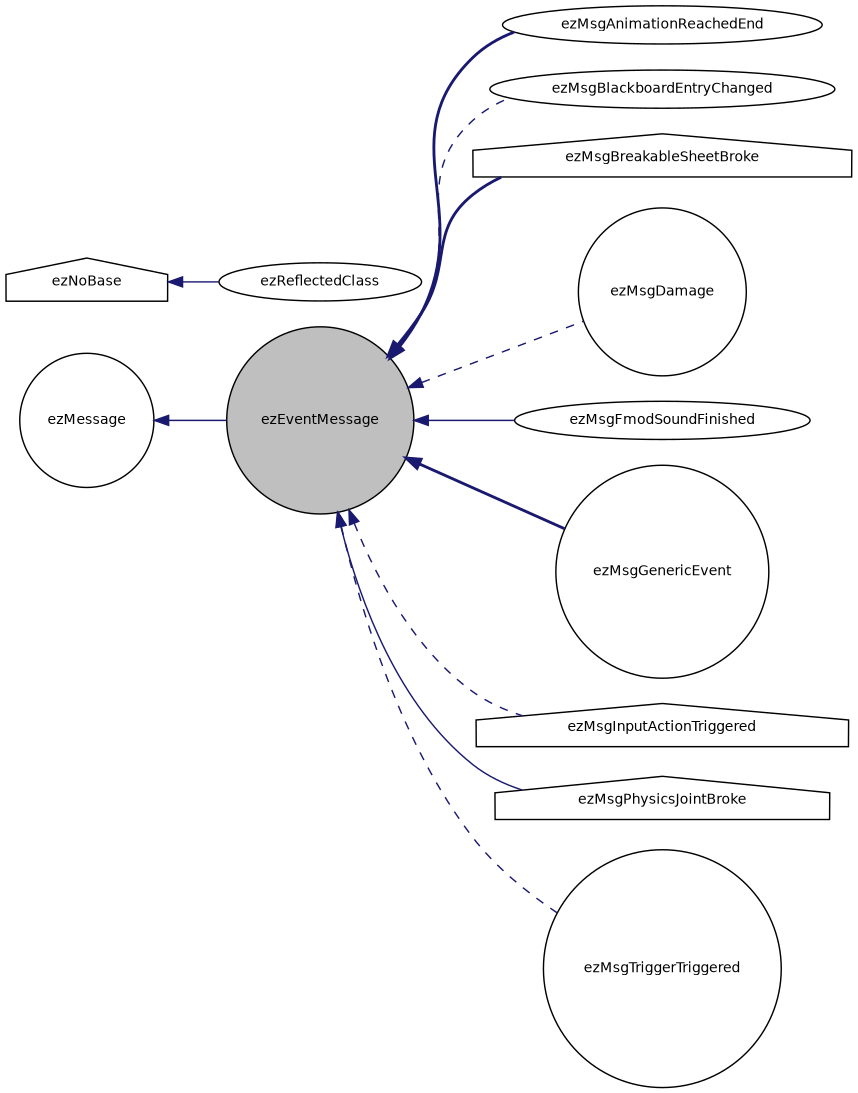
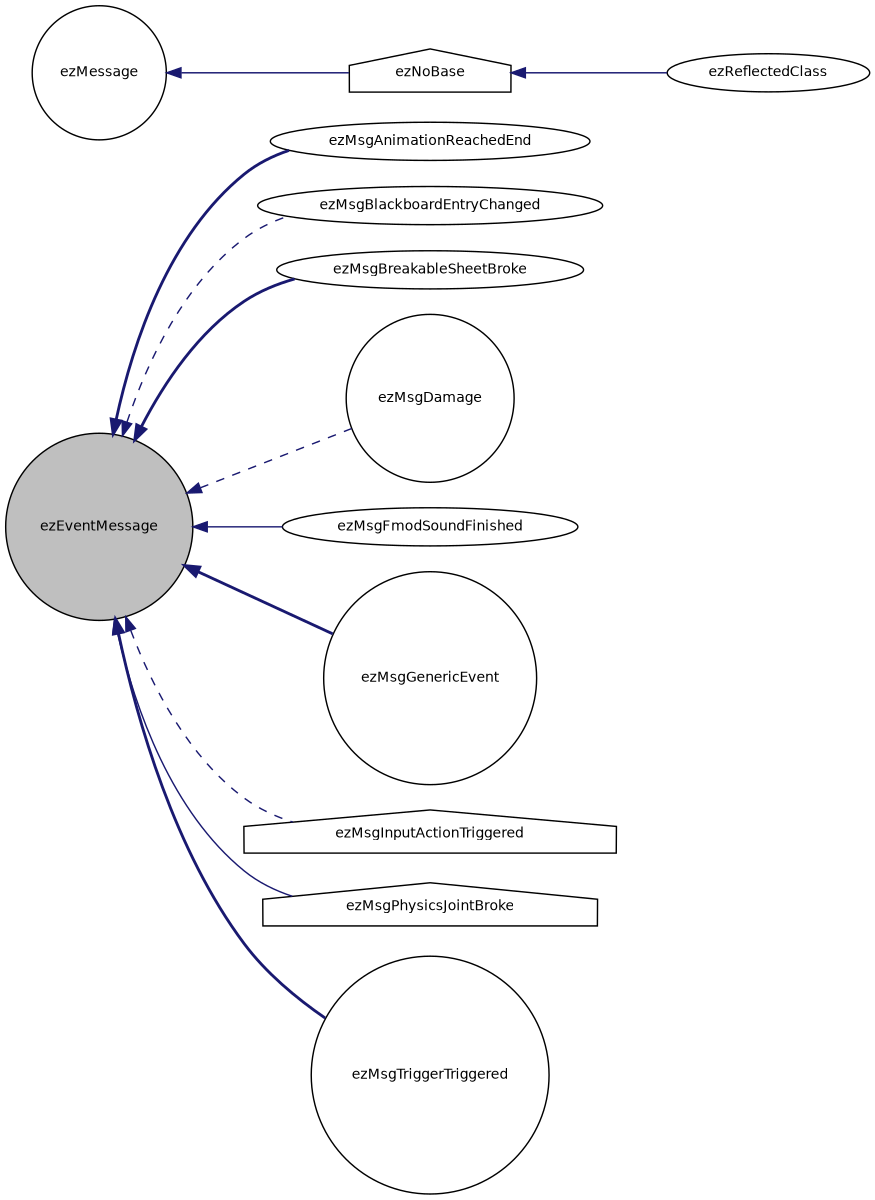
(662, 158) -> (430, 270)
(198, 420) -> (265, 73)
(414, 741) -> (187, 846)
